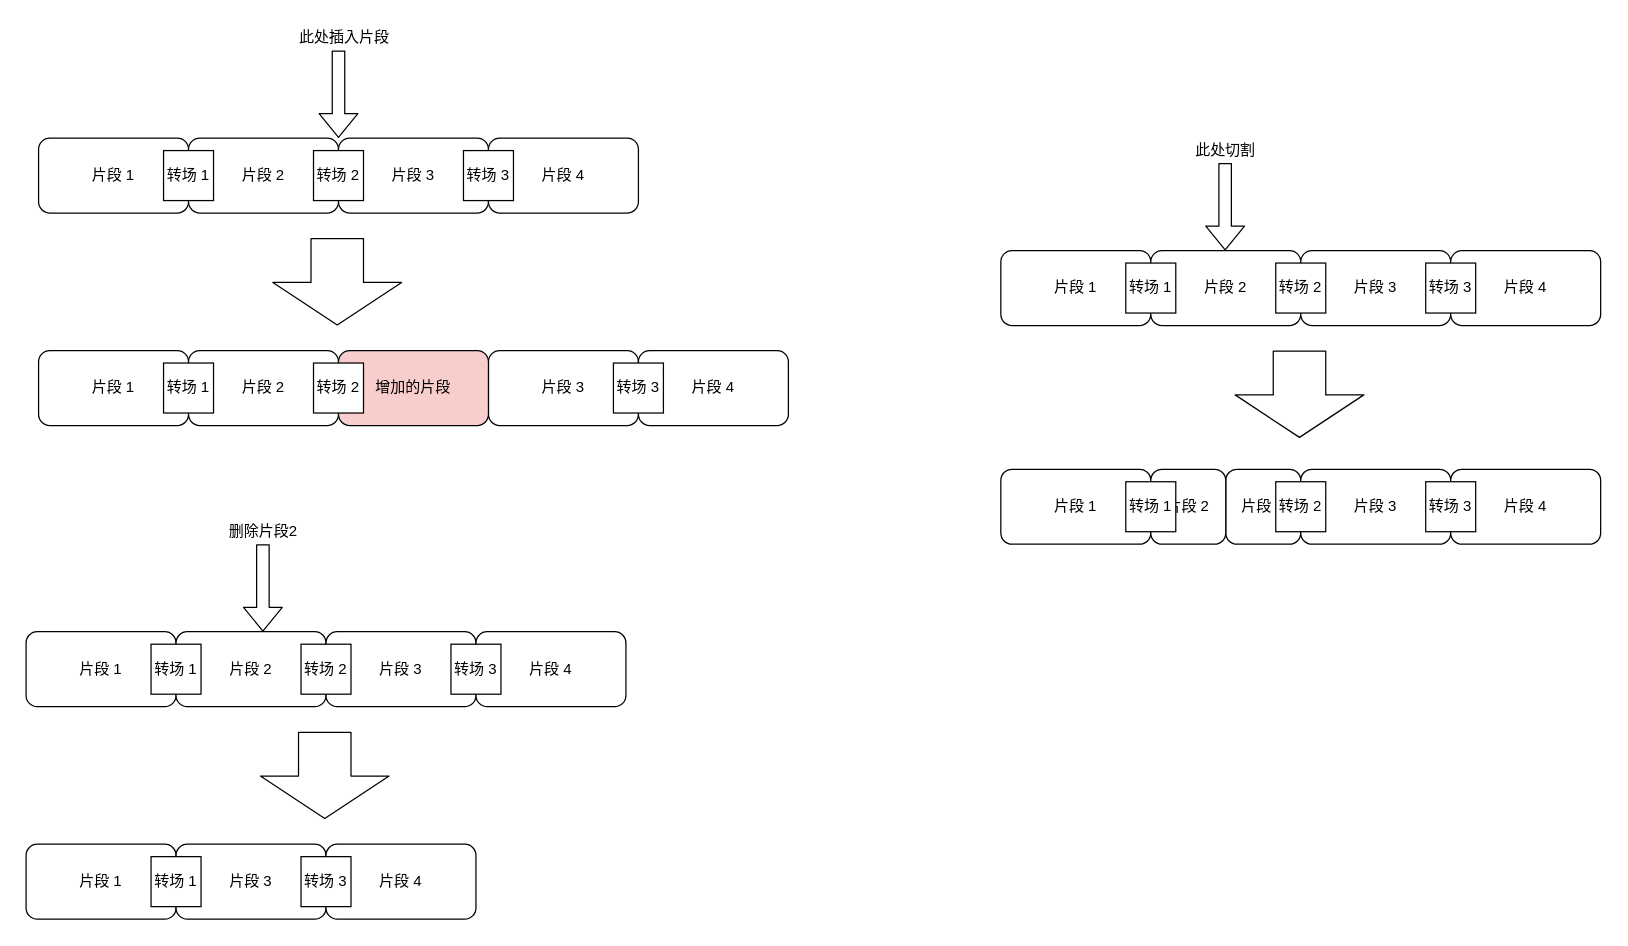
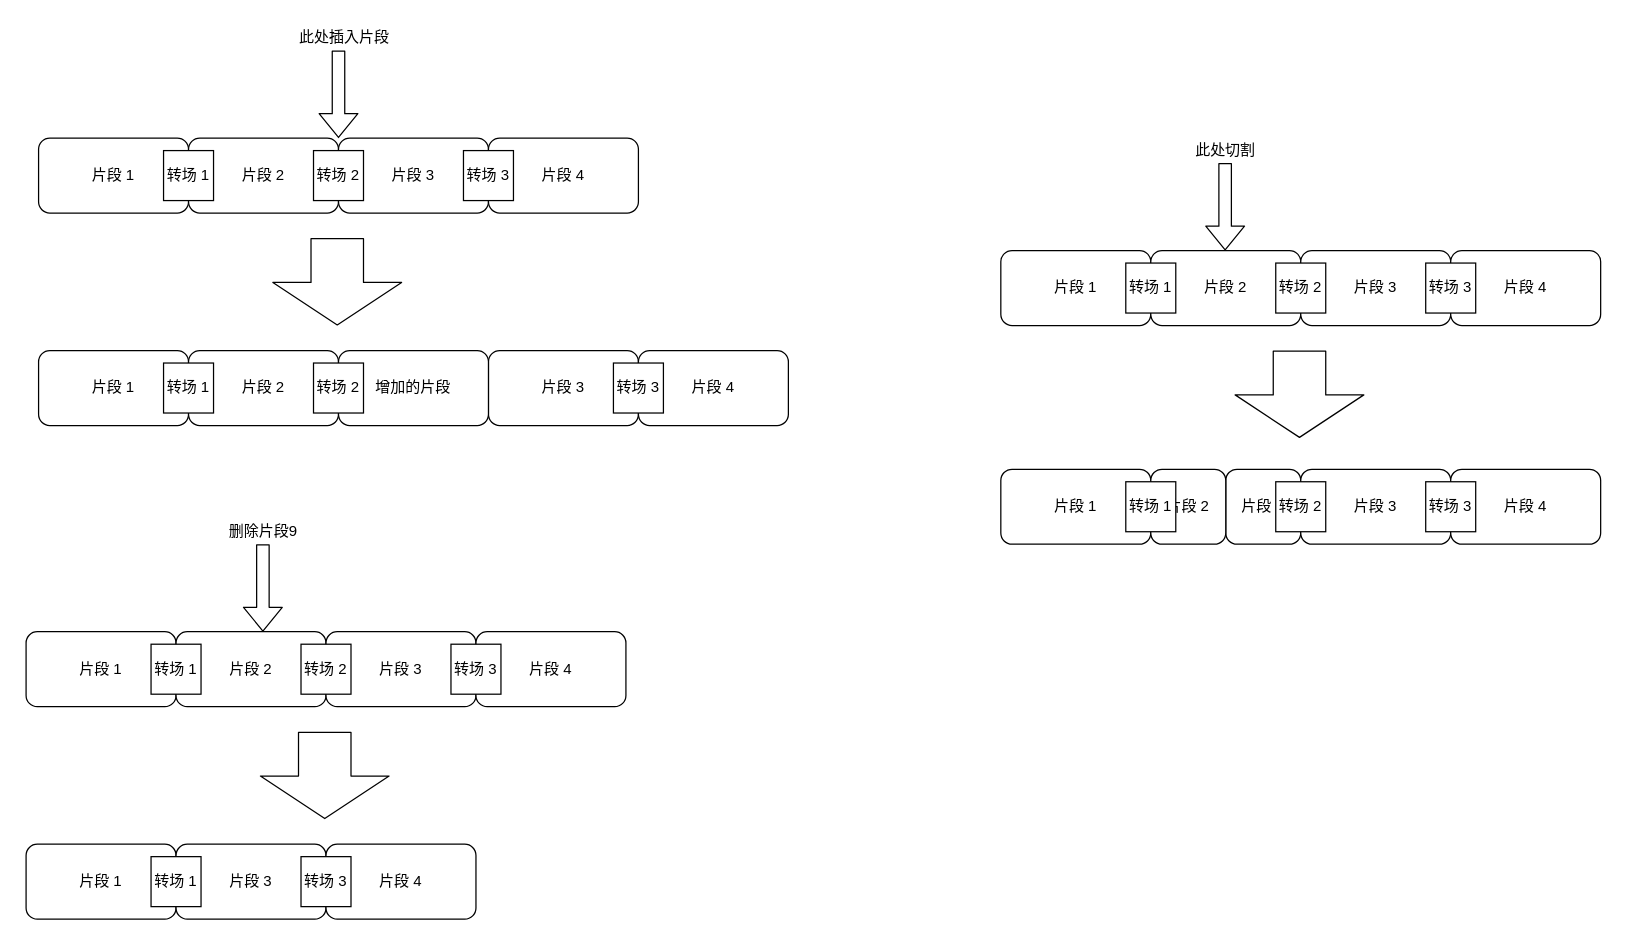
(413, 388) -> (413, 388)
(263, 532) -> (263, 532)
